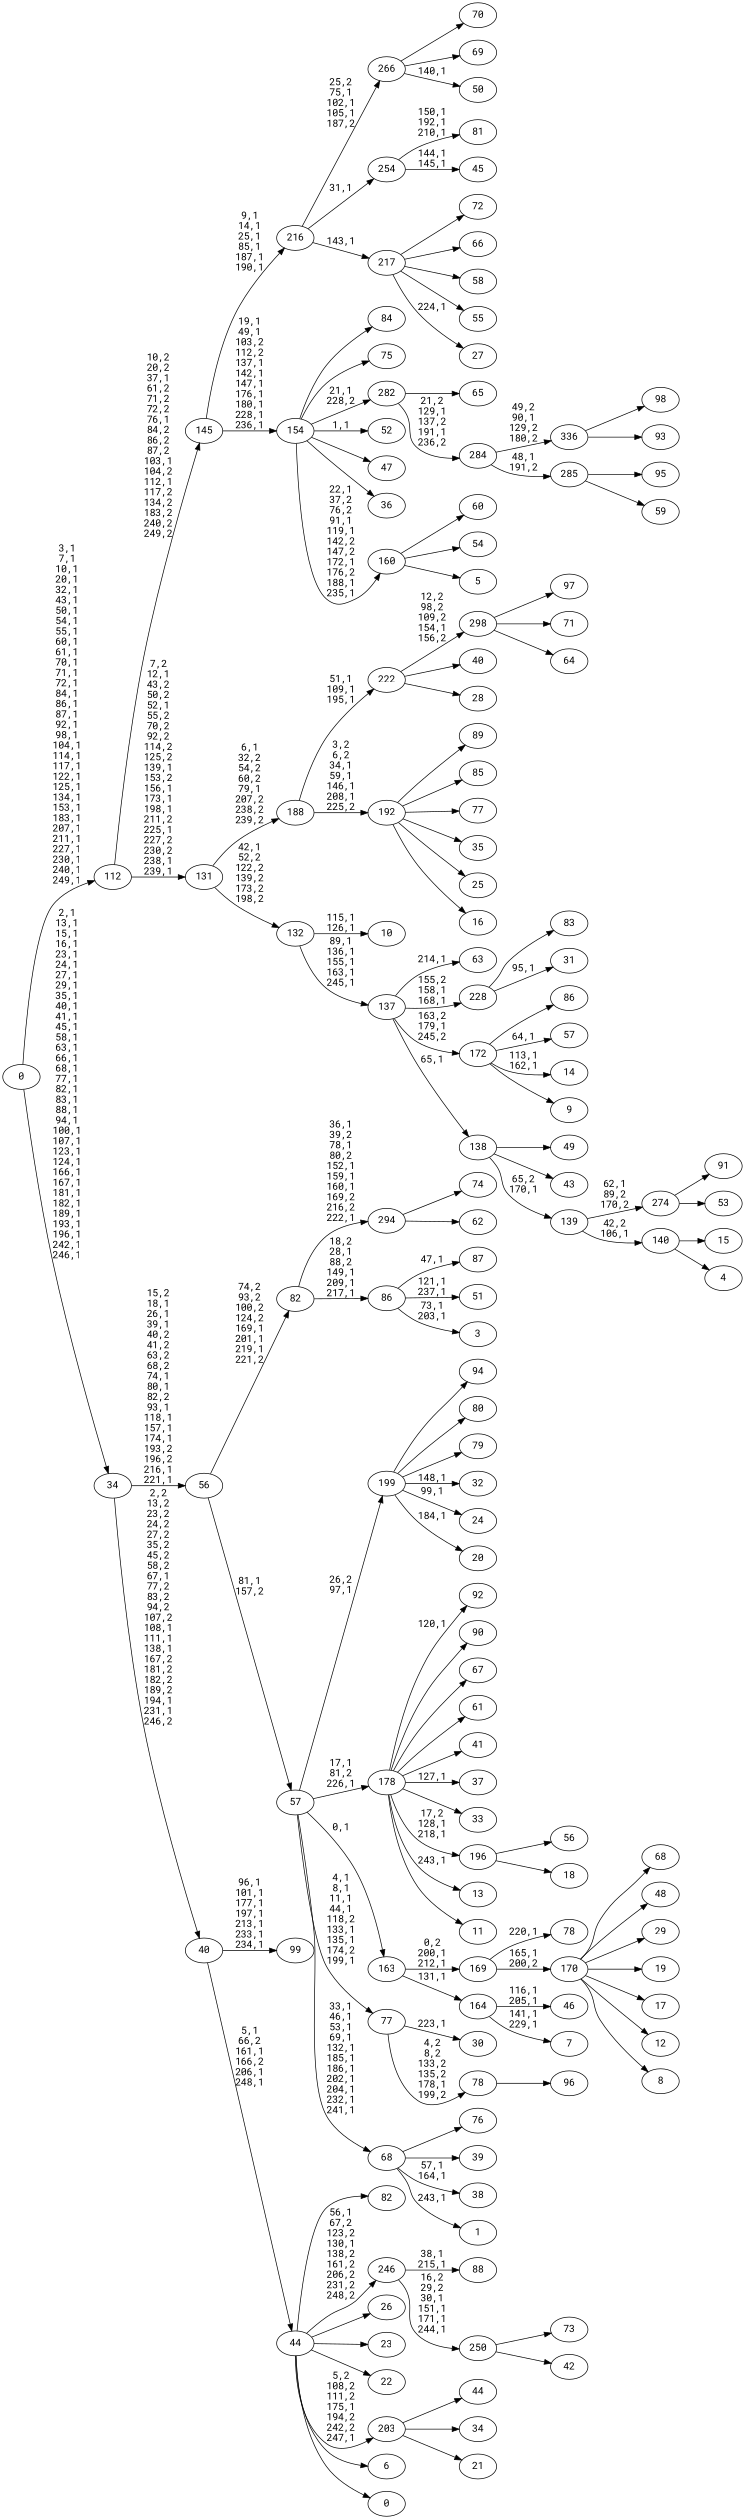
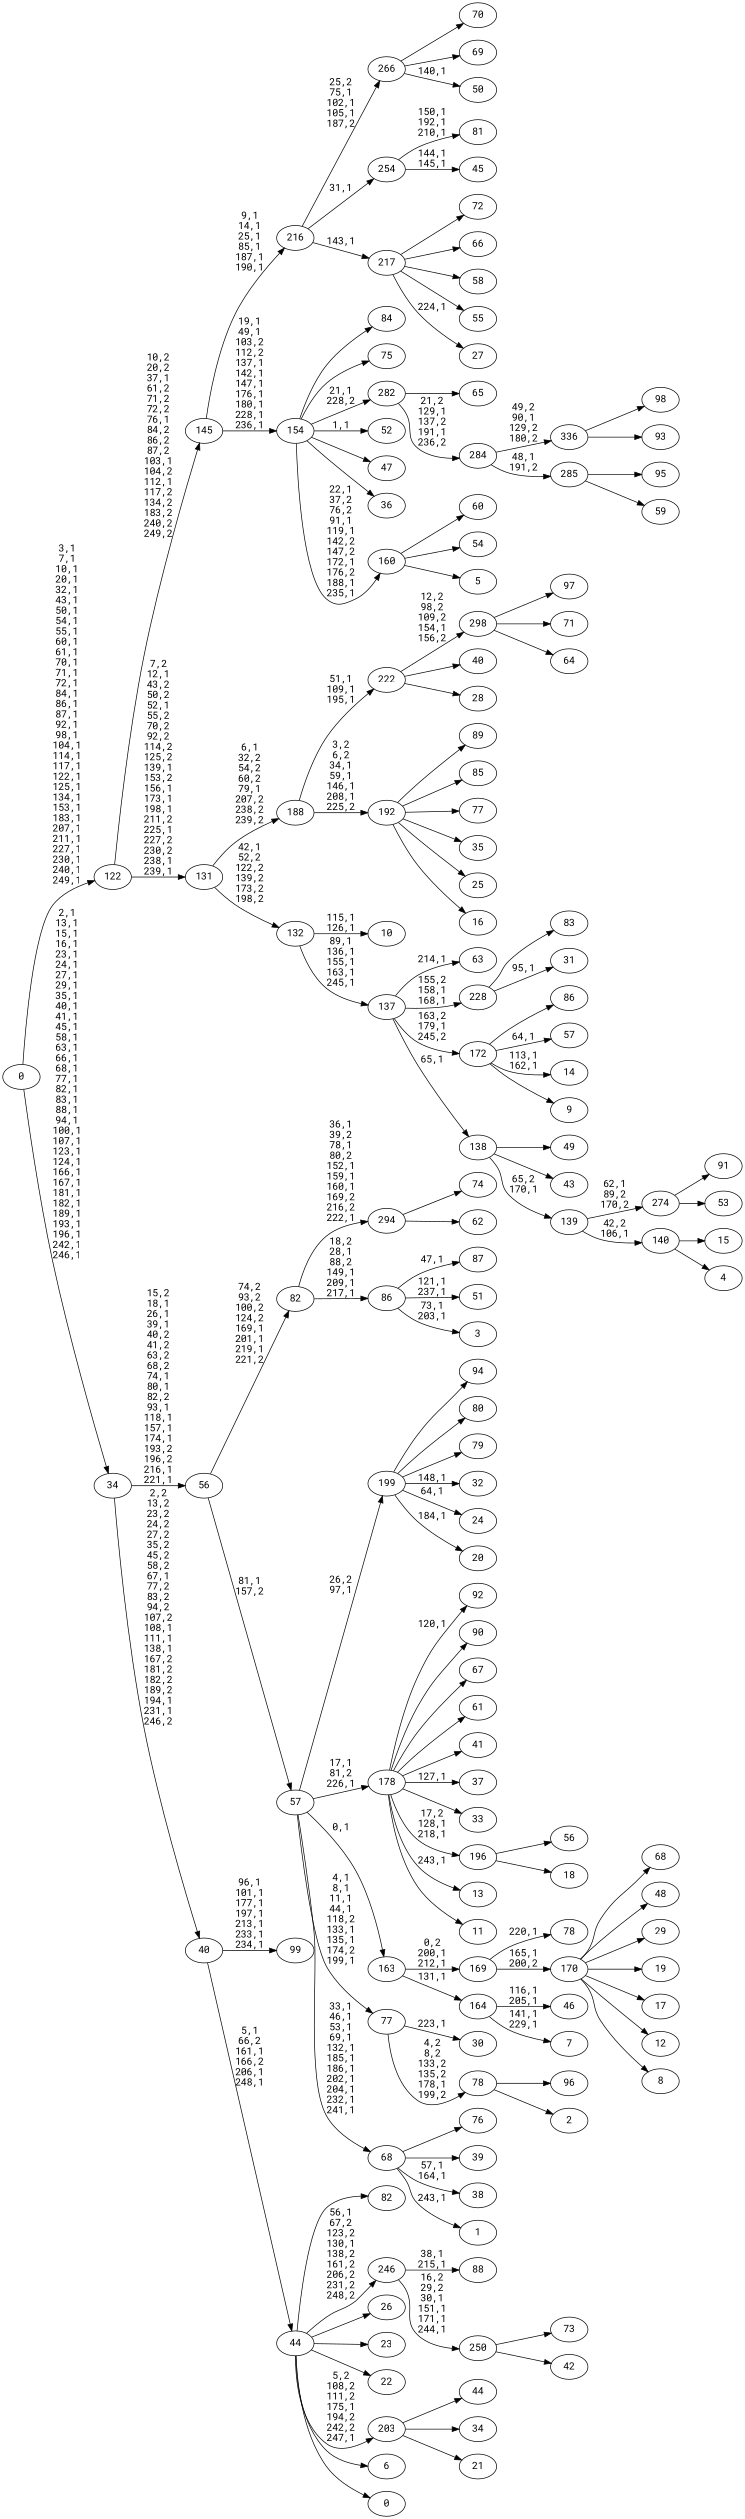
(113, 877) -> (113, 877)
(432, 1492) -> (432, 1492)
none -> (569, 2121)
